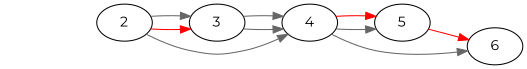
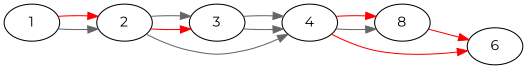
none -> (32, 23)
(402, 23) -> (402, 23)
(393, 53) -> (393, 53)
